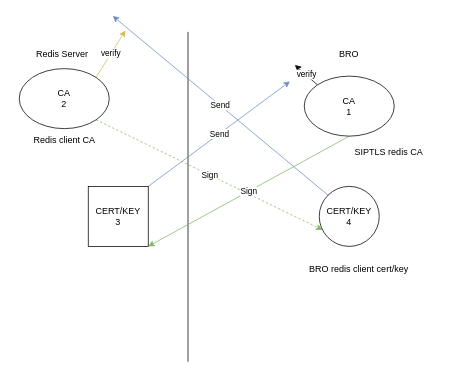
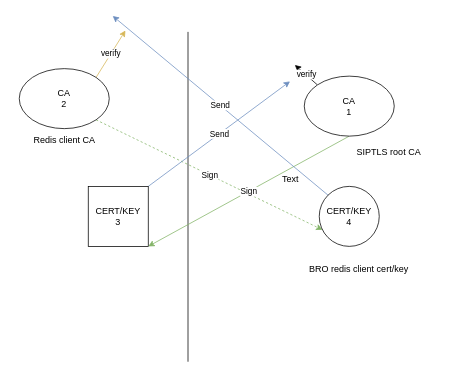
(62, 54) -> none
(349, 54) -> none
(389, 153) -> (389, 153)
none -> (291, 180)
